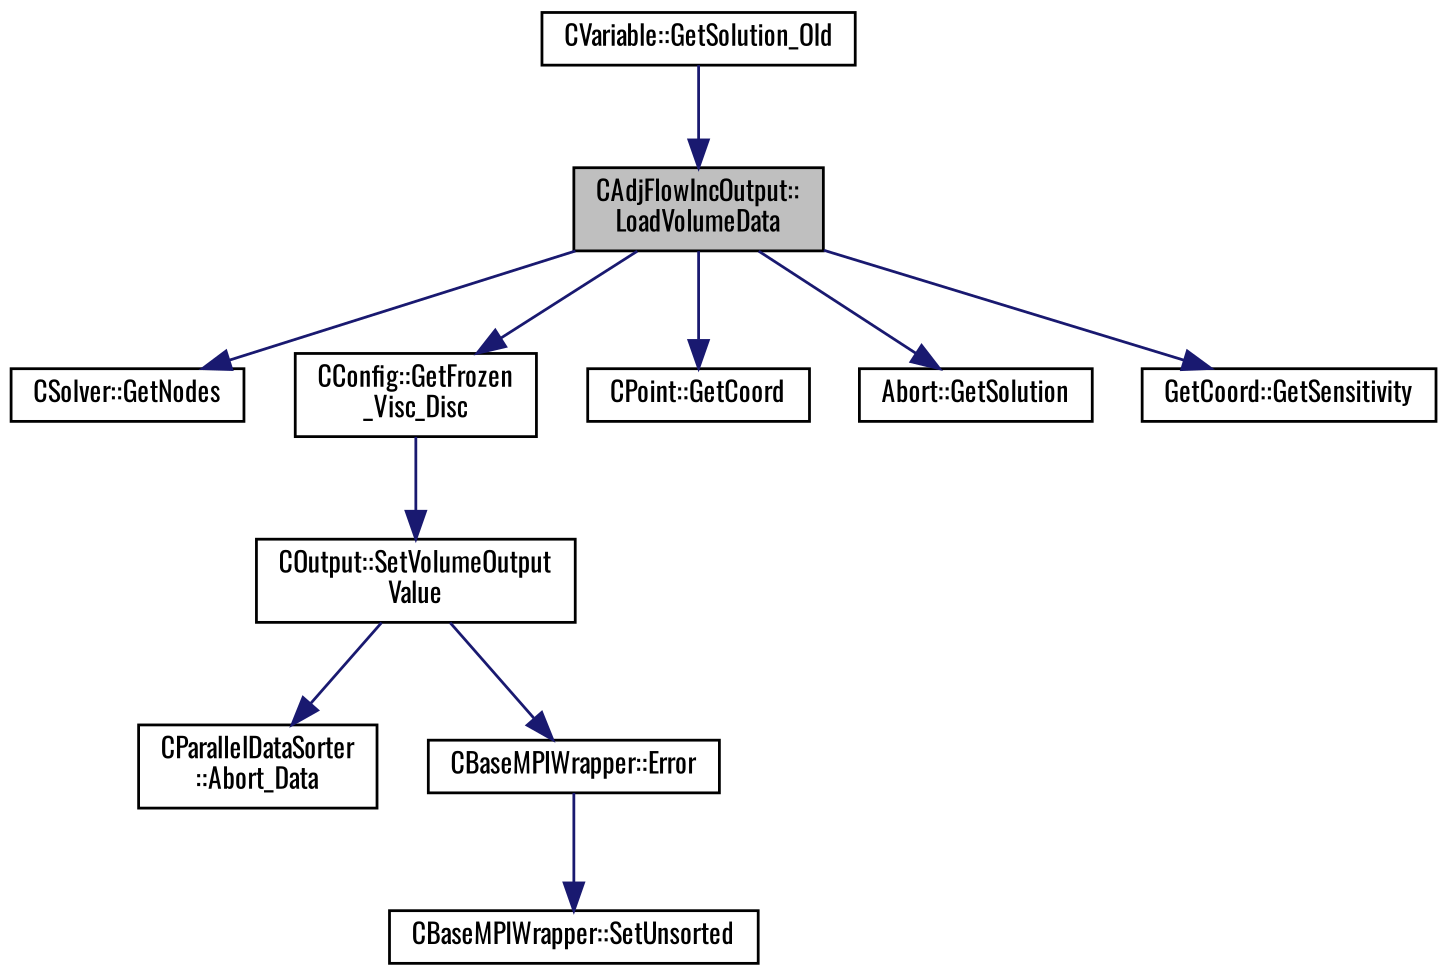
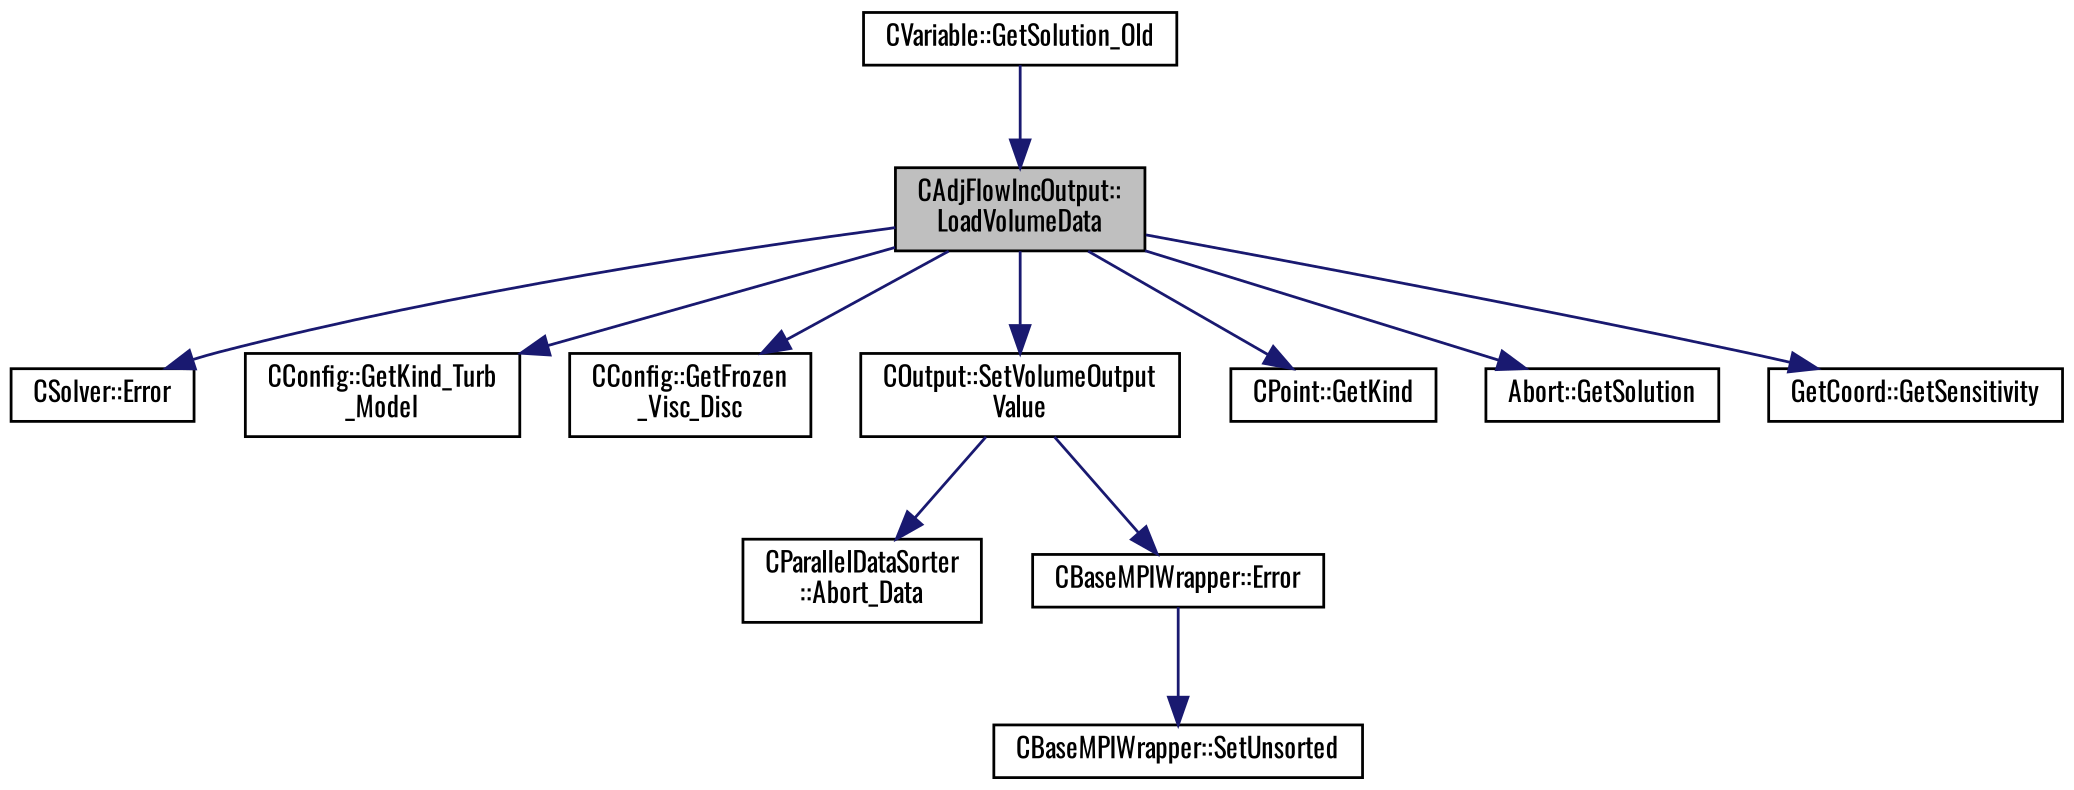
(128, 395) -> (103, 395)
none -> (383, 395)
(699, 395) -> (1333, 395)
(416, 474) -> (1020, 288)
